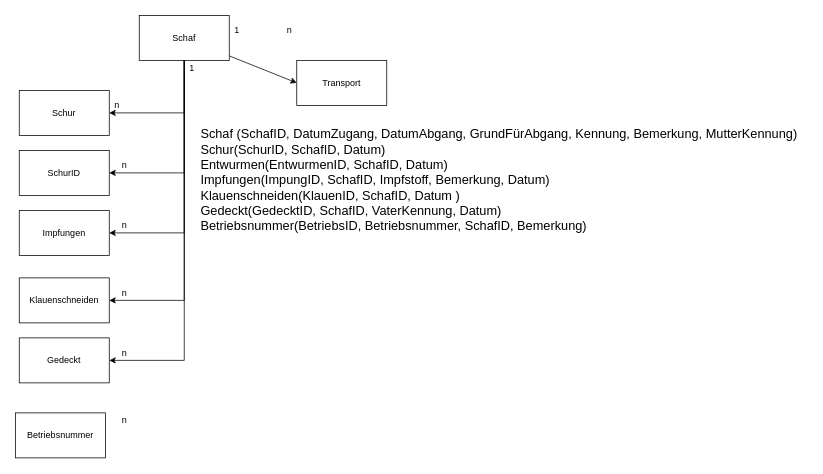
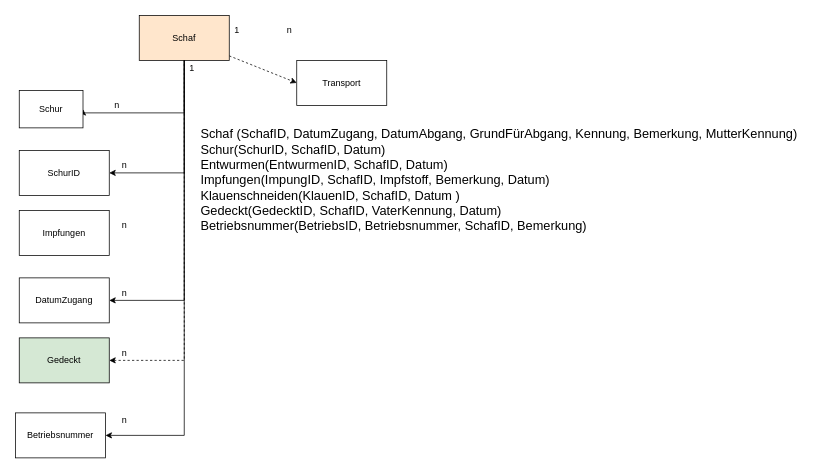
(184, 38) -> (184, 38)
(260, 68) -> (260, 68)
(64, 113) -> (51, 109)
(115, 233) -> none
(64, 300) -> (64, 300)
(64, 360) -> (64, 360)
(148, 360) -> (148, 360)
none -> (184, 435)
